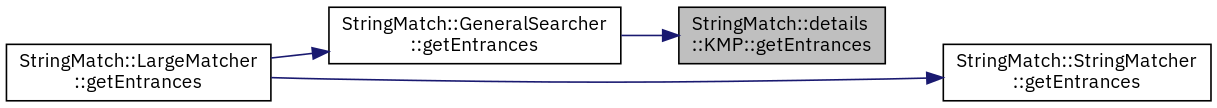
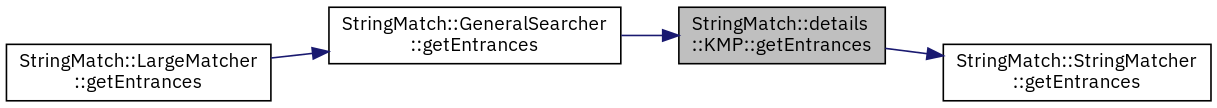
(599, 82) -> (906, 51)
